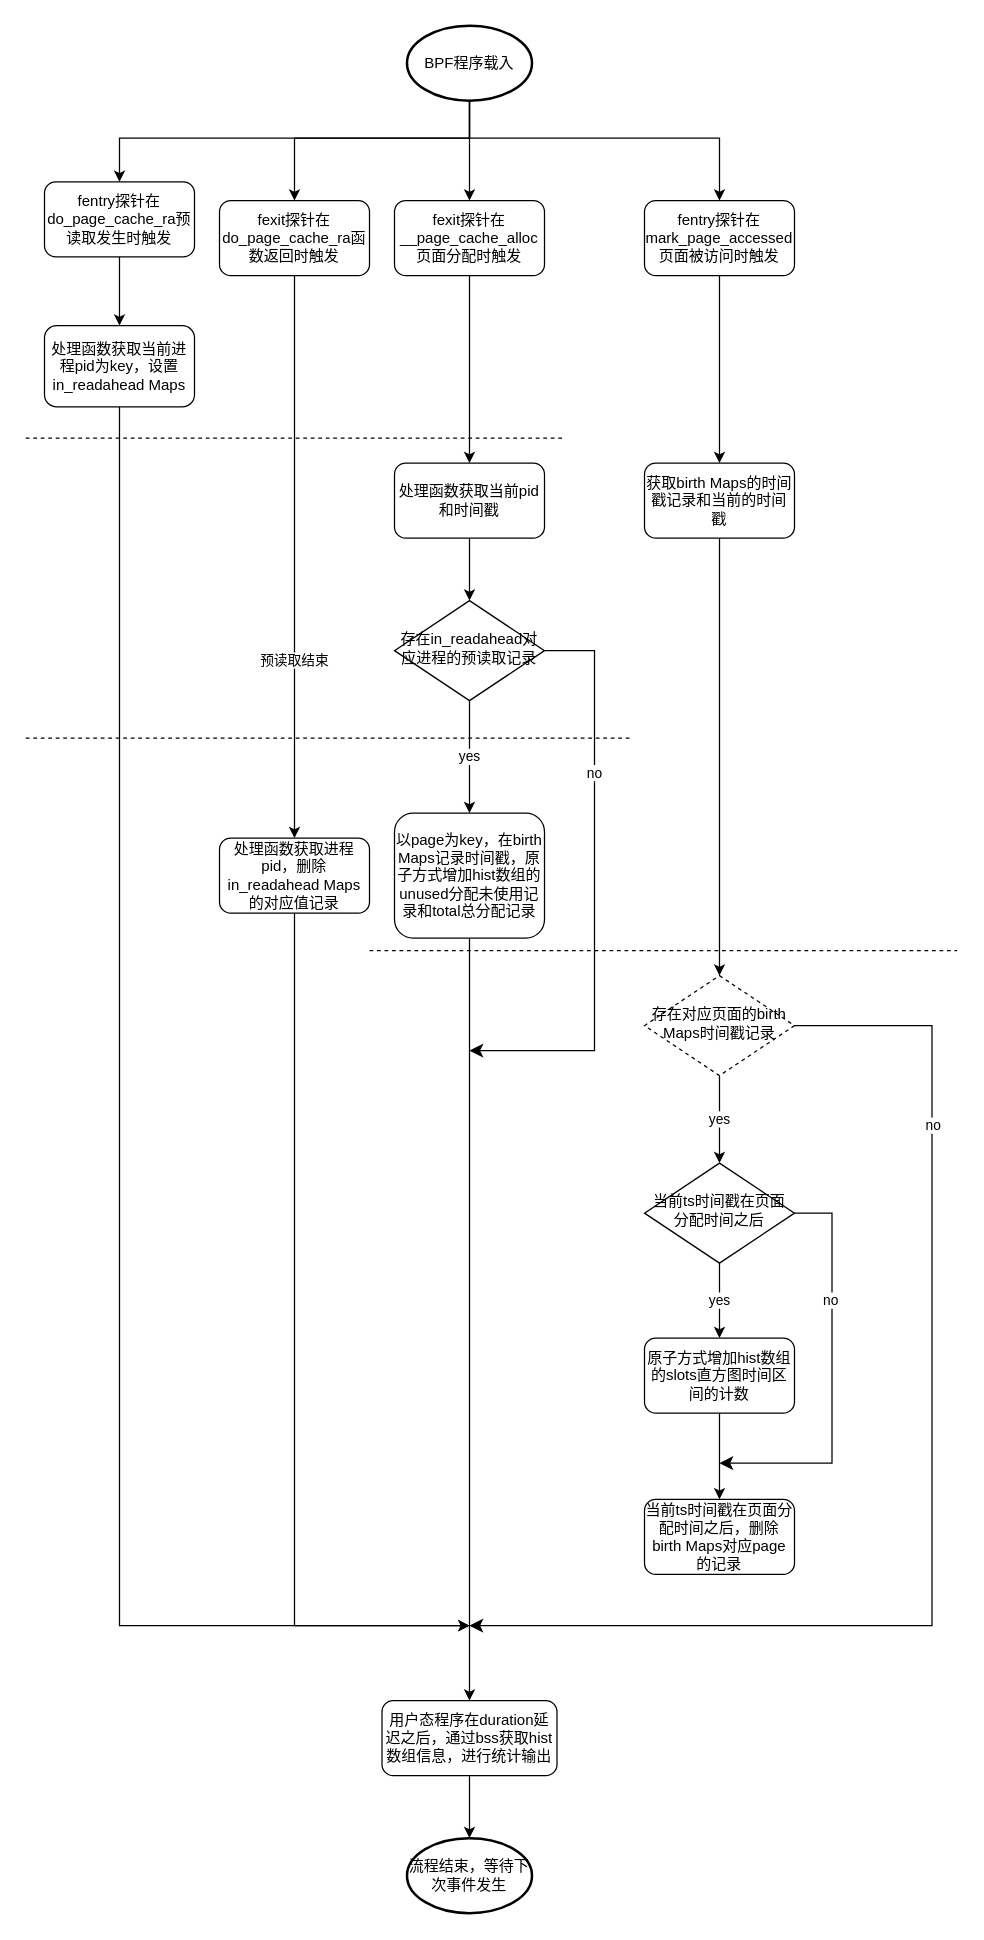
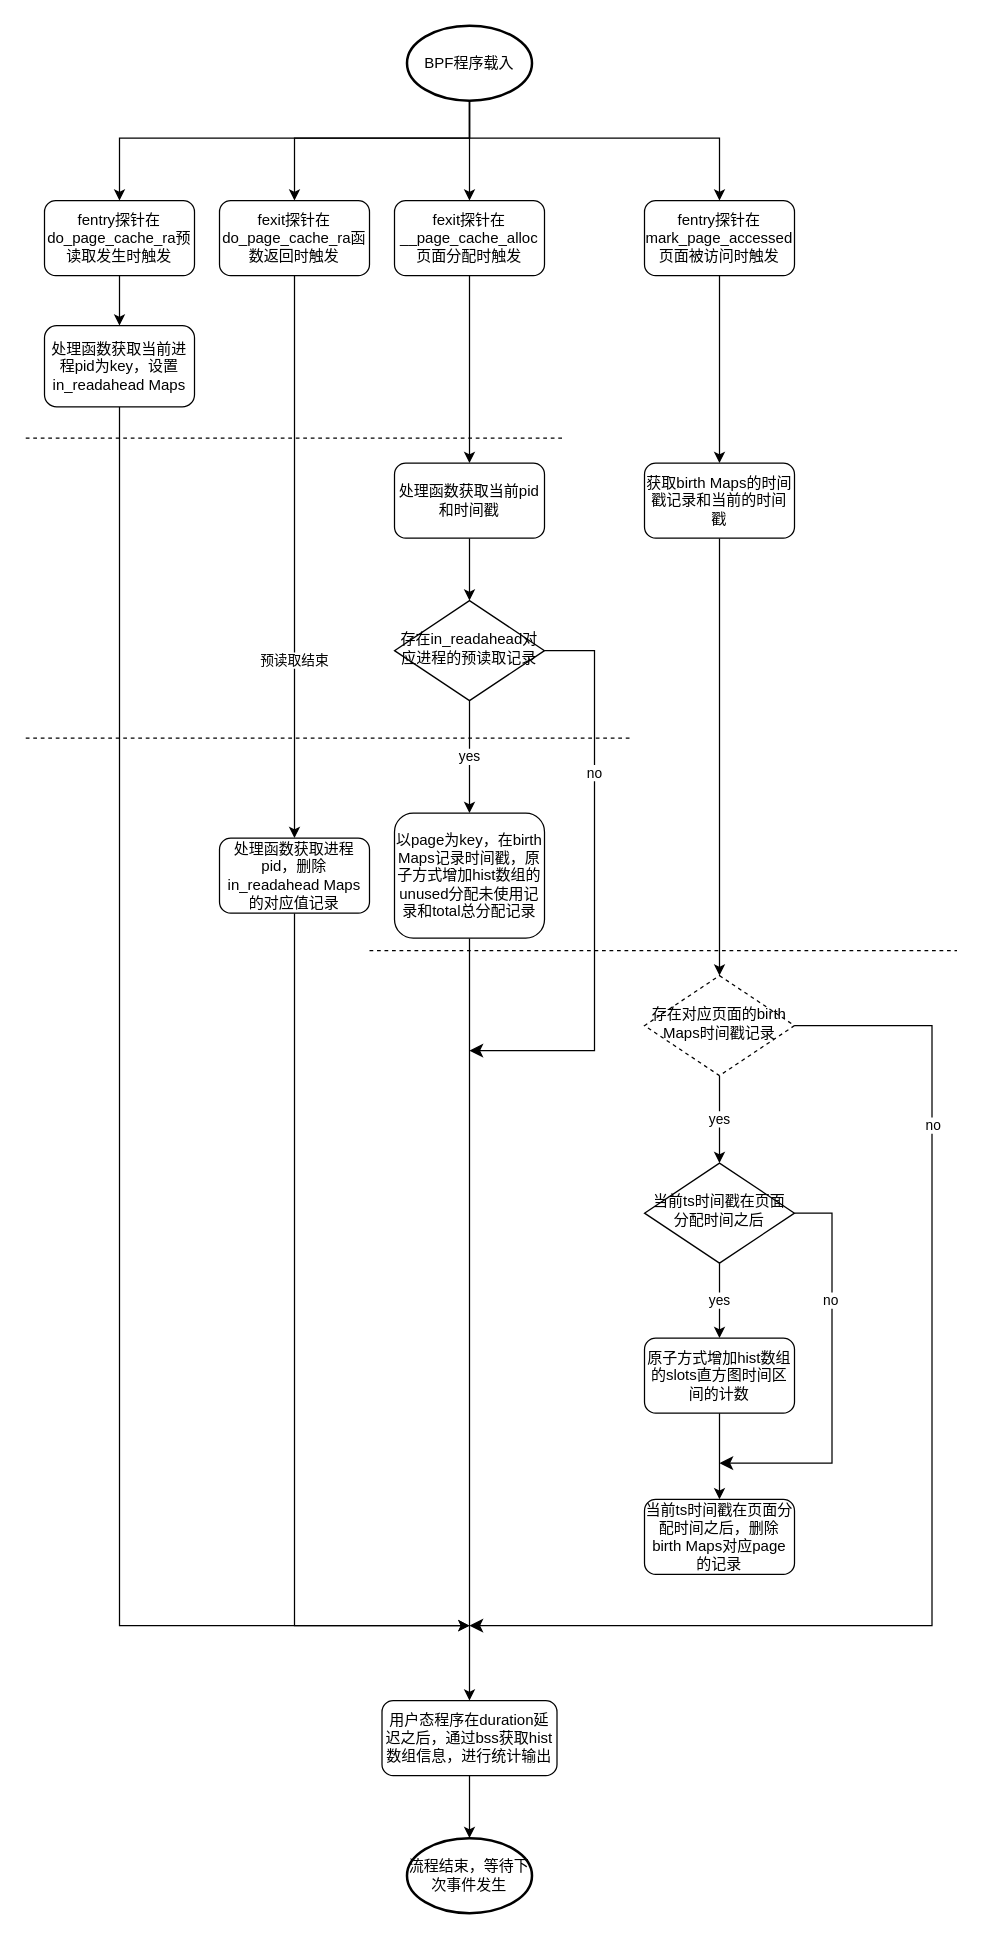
(119, 219) -> (119, 238)
